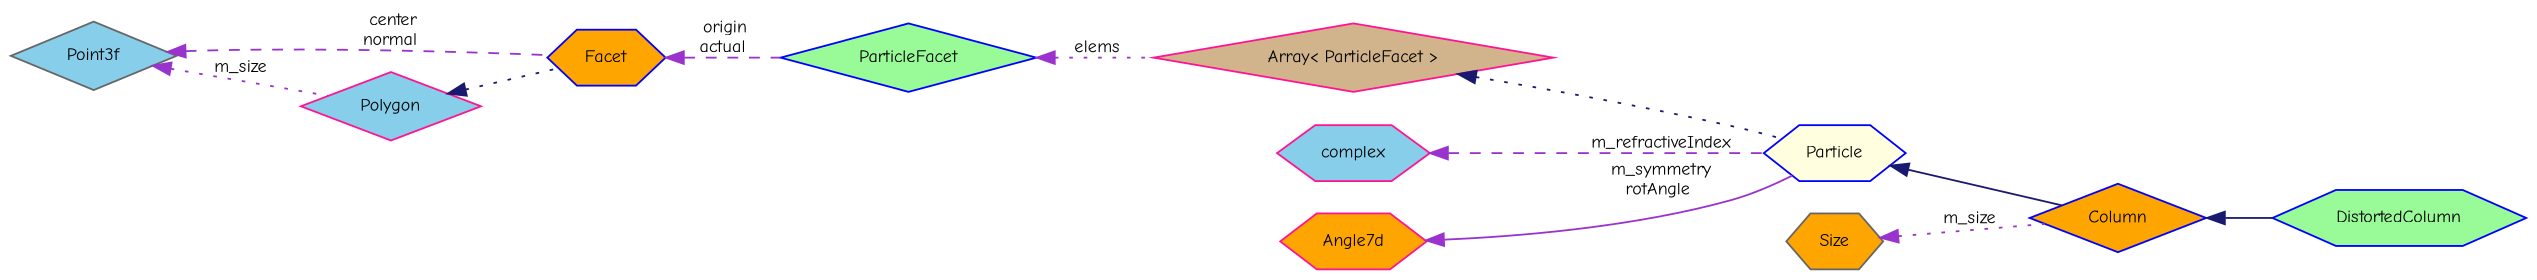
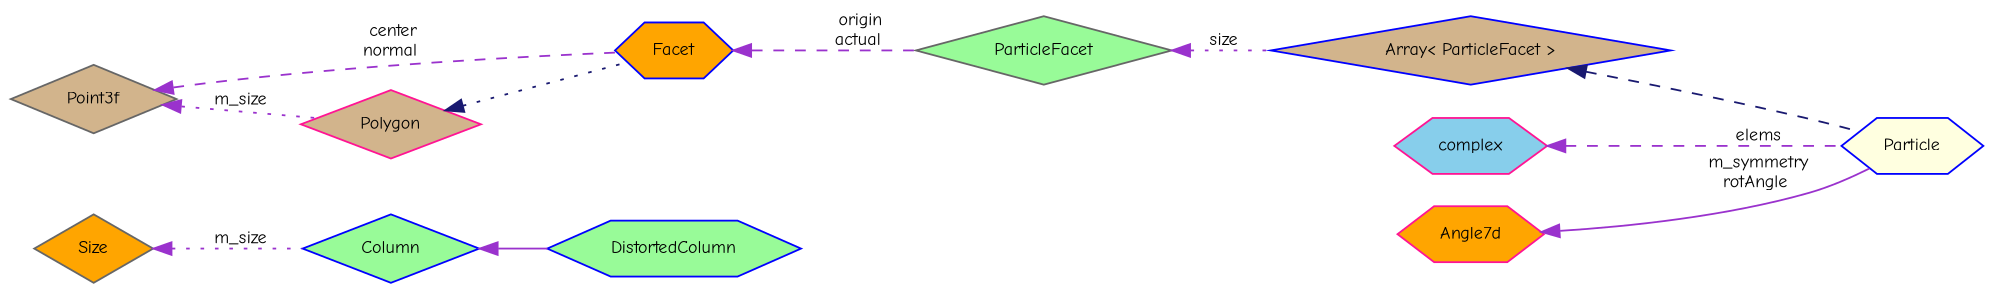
(1095, 48) -> (1221, 41)
(94, 56) -> (94, 99)
(908, 58) -> (1044, 50)
(1353, 58) -> (1471, 50)
(1629, 105) -> (1723, 100)
(391, 106) -> (391, 124)
(1659, 143) -> (1756, 136)
(1985, 188) -> none
(2118, 218) -> (391, 249)
(2249, 218) -> (523, 249)
(1835, 241) -> (94, 249)
